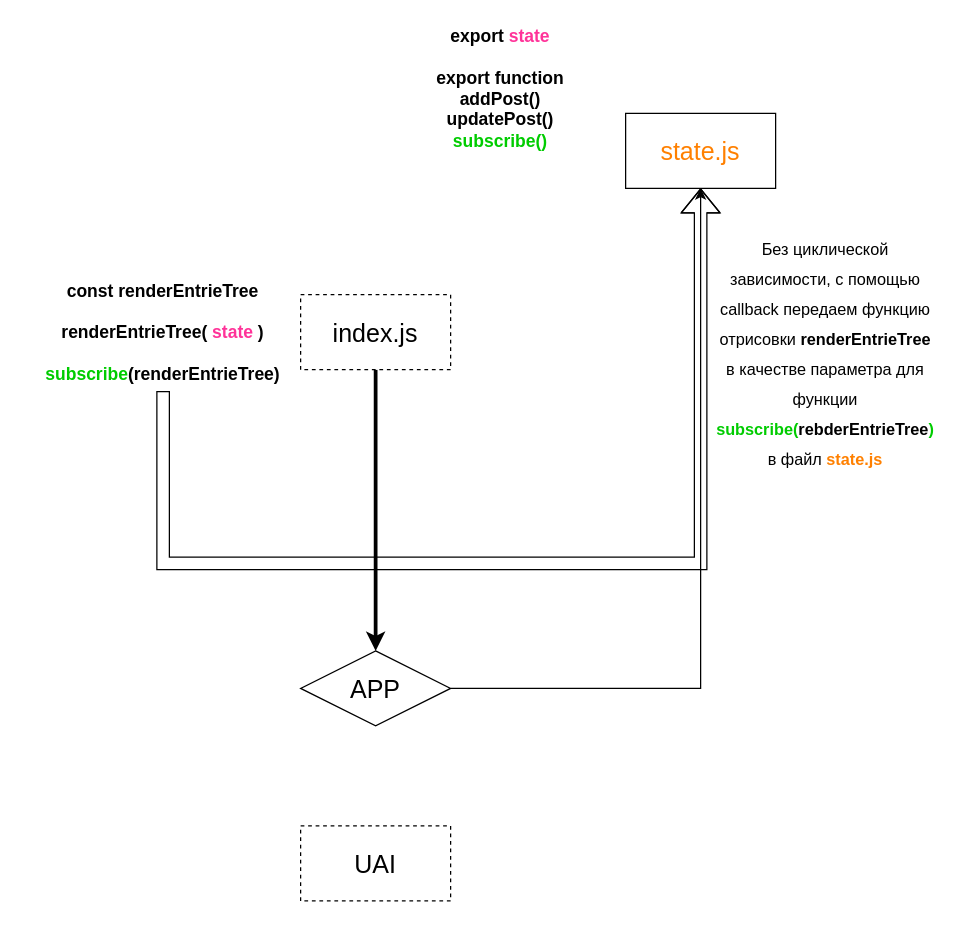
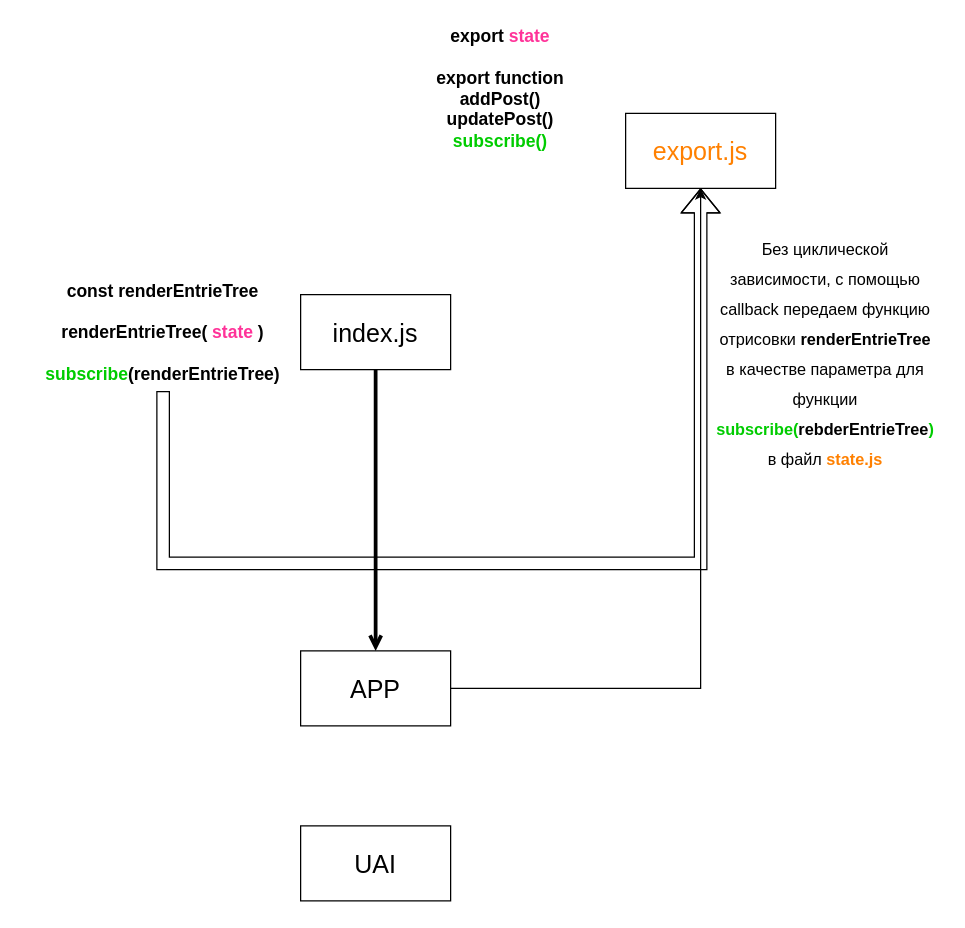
(701, 151) -> (701, 151)
(376, 332) -> (376, 332)
(376, 635) -> (376, 635)
(376, 688) -> (376, 688)
(376, 863) -> (376, 863)
